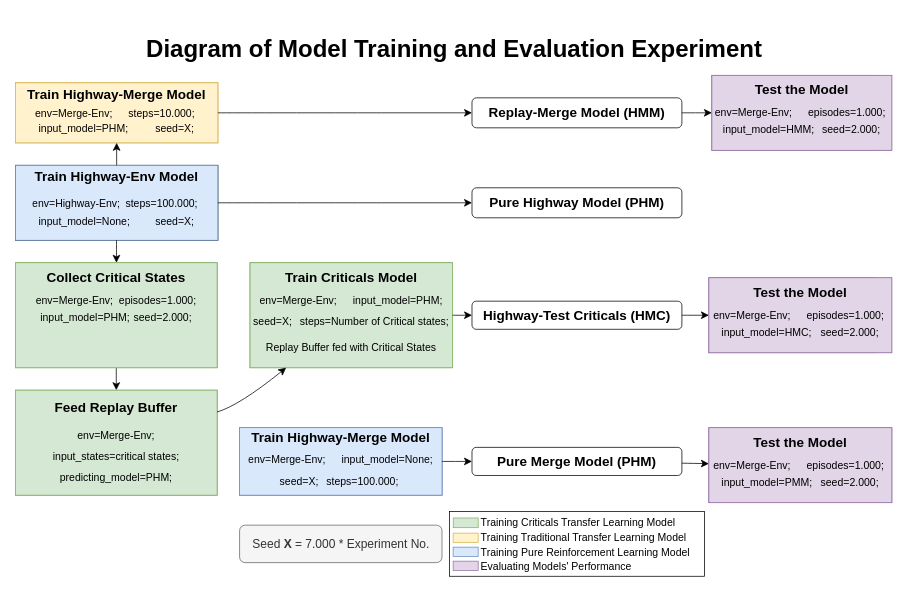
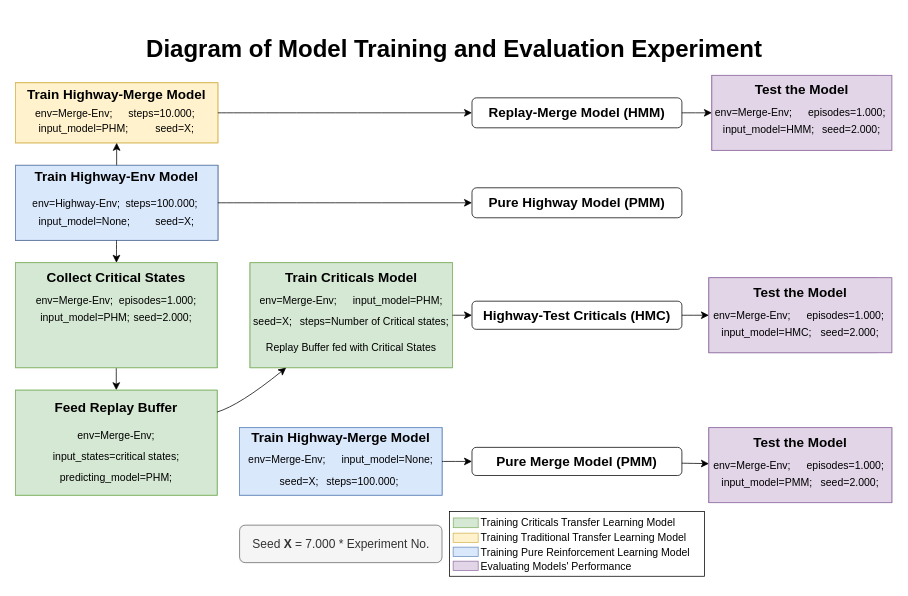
(577, 199) -> (577, 199)
(577, 458) -> (577, 458)
